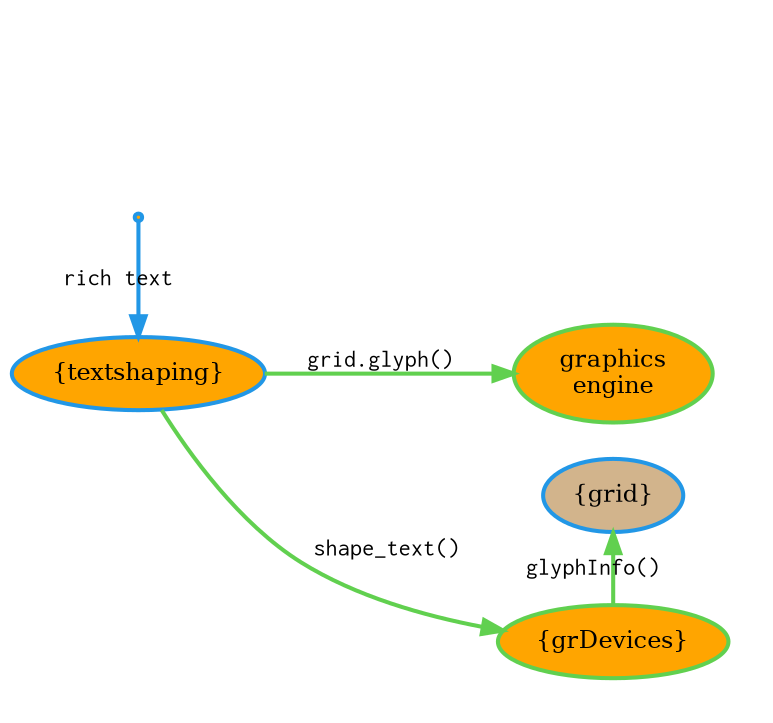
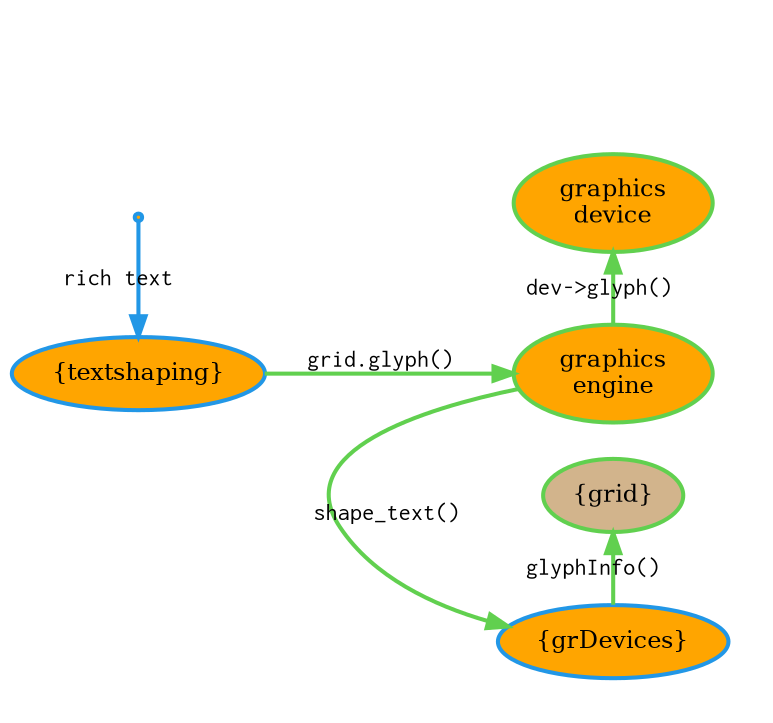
none -> (613, 203)
(613, 495) -> (613, 495)
(295, 558) -> (331, 487)
(613, 642) -> (613, 642)
